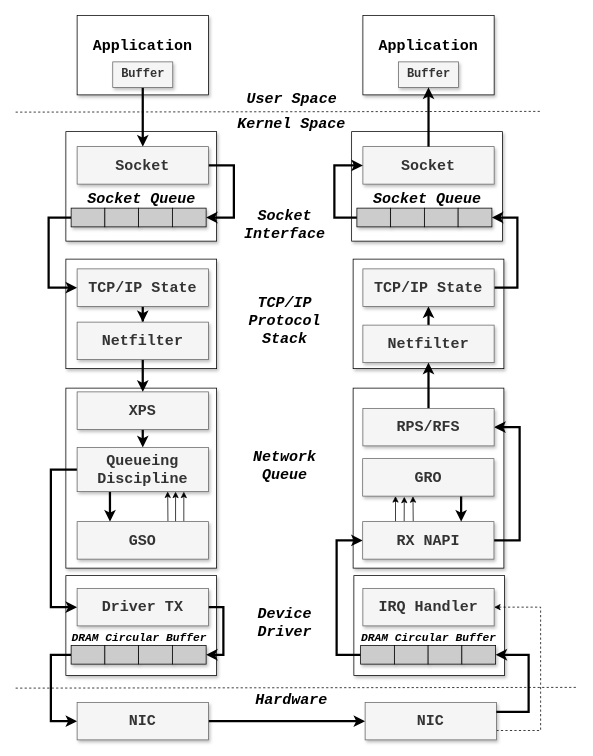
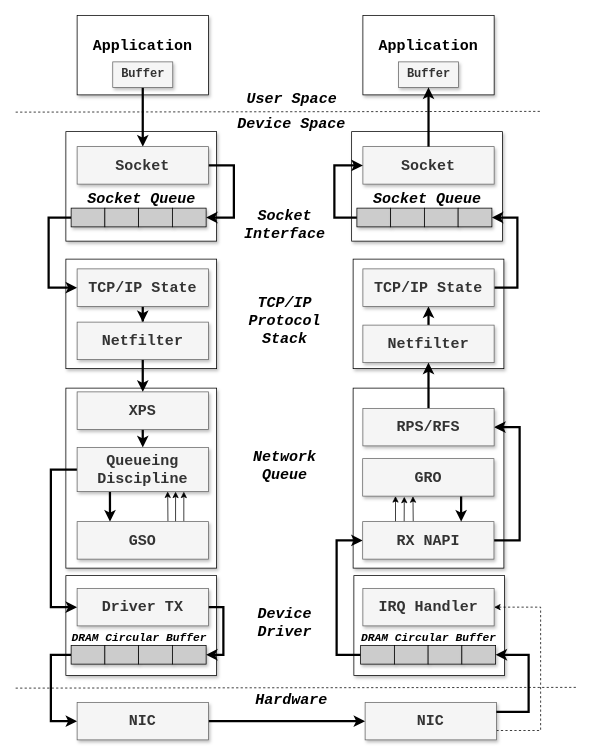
(291, 124) -> (291, 124)
